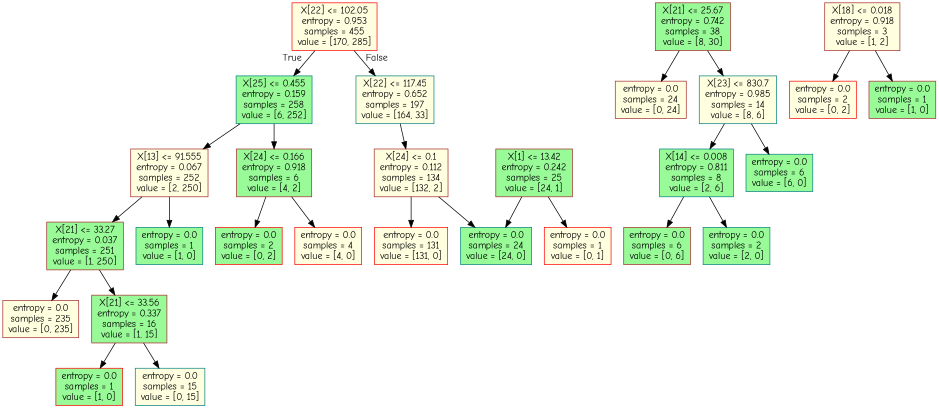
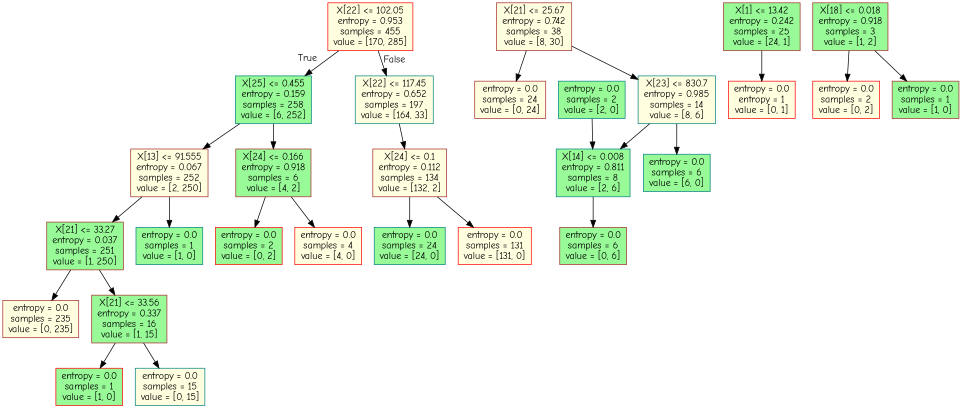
(693, 27) -> (534, 27)
(862, 27) -> (850, 27)
(515, 209) -> none
(716, 209) -> (592, 130)
(578, 246) -> (762, 100)
